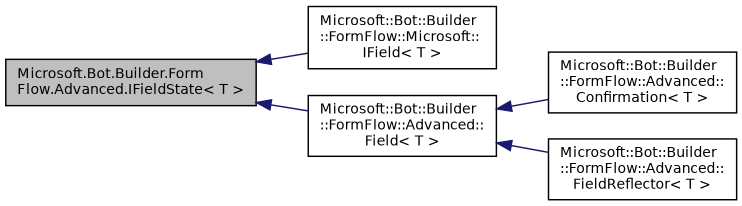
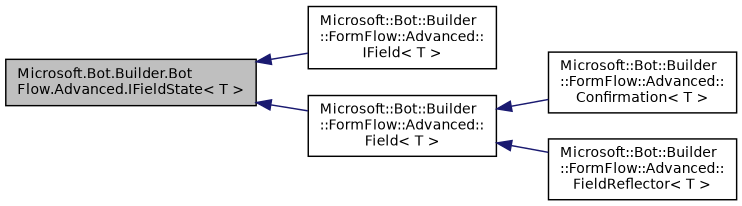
(402, 38) -> (402, 38)
(131, 82) -> (131, 82)
